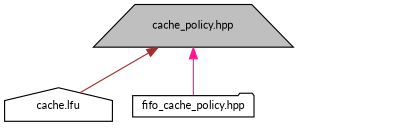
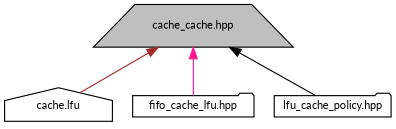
(193, 26) -> (193, 26)
(193, 106) -> (193, 106)
none -> (333, 106)
